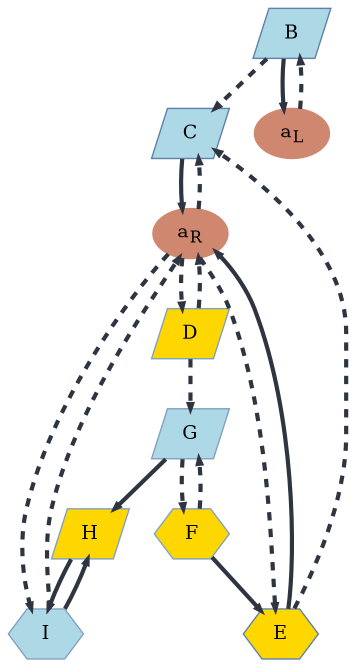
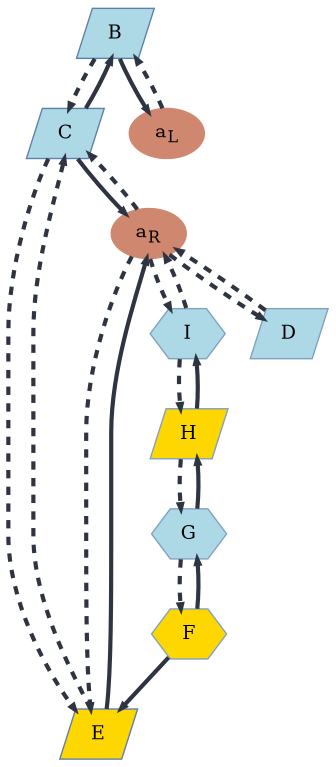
none -> (98, 86)
(190, 334) -> (289, 334)
(190, 381) -> (180, 482)
(190, 434) -> (189, 534)
none -> (8, 436)
(201, 486) -> (198, 586)
(76, 587) -> (179, 382)
(281, 634) -> (99, 734)
